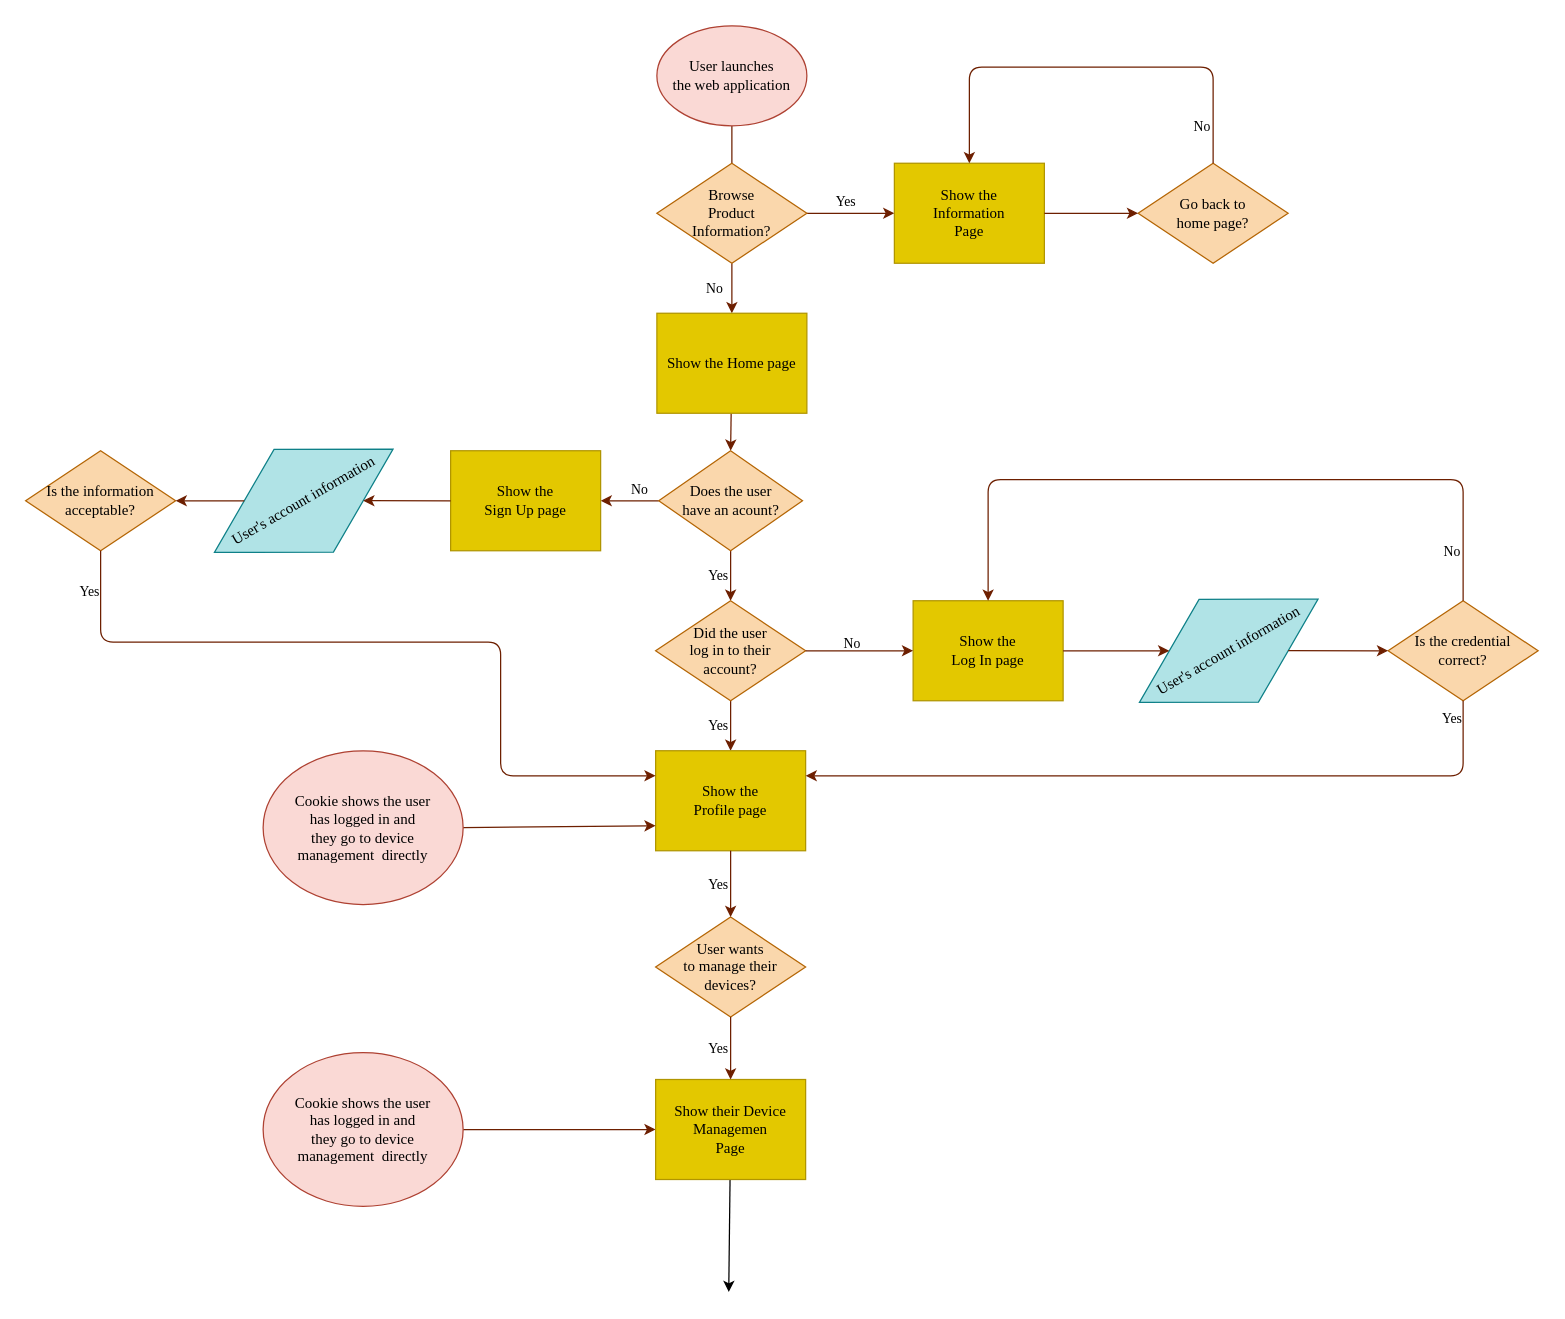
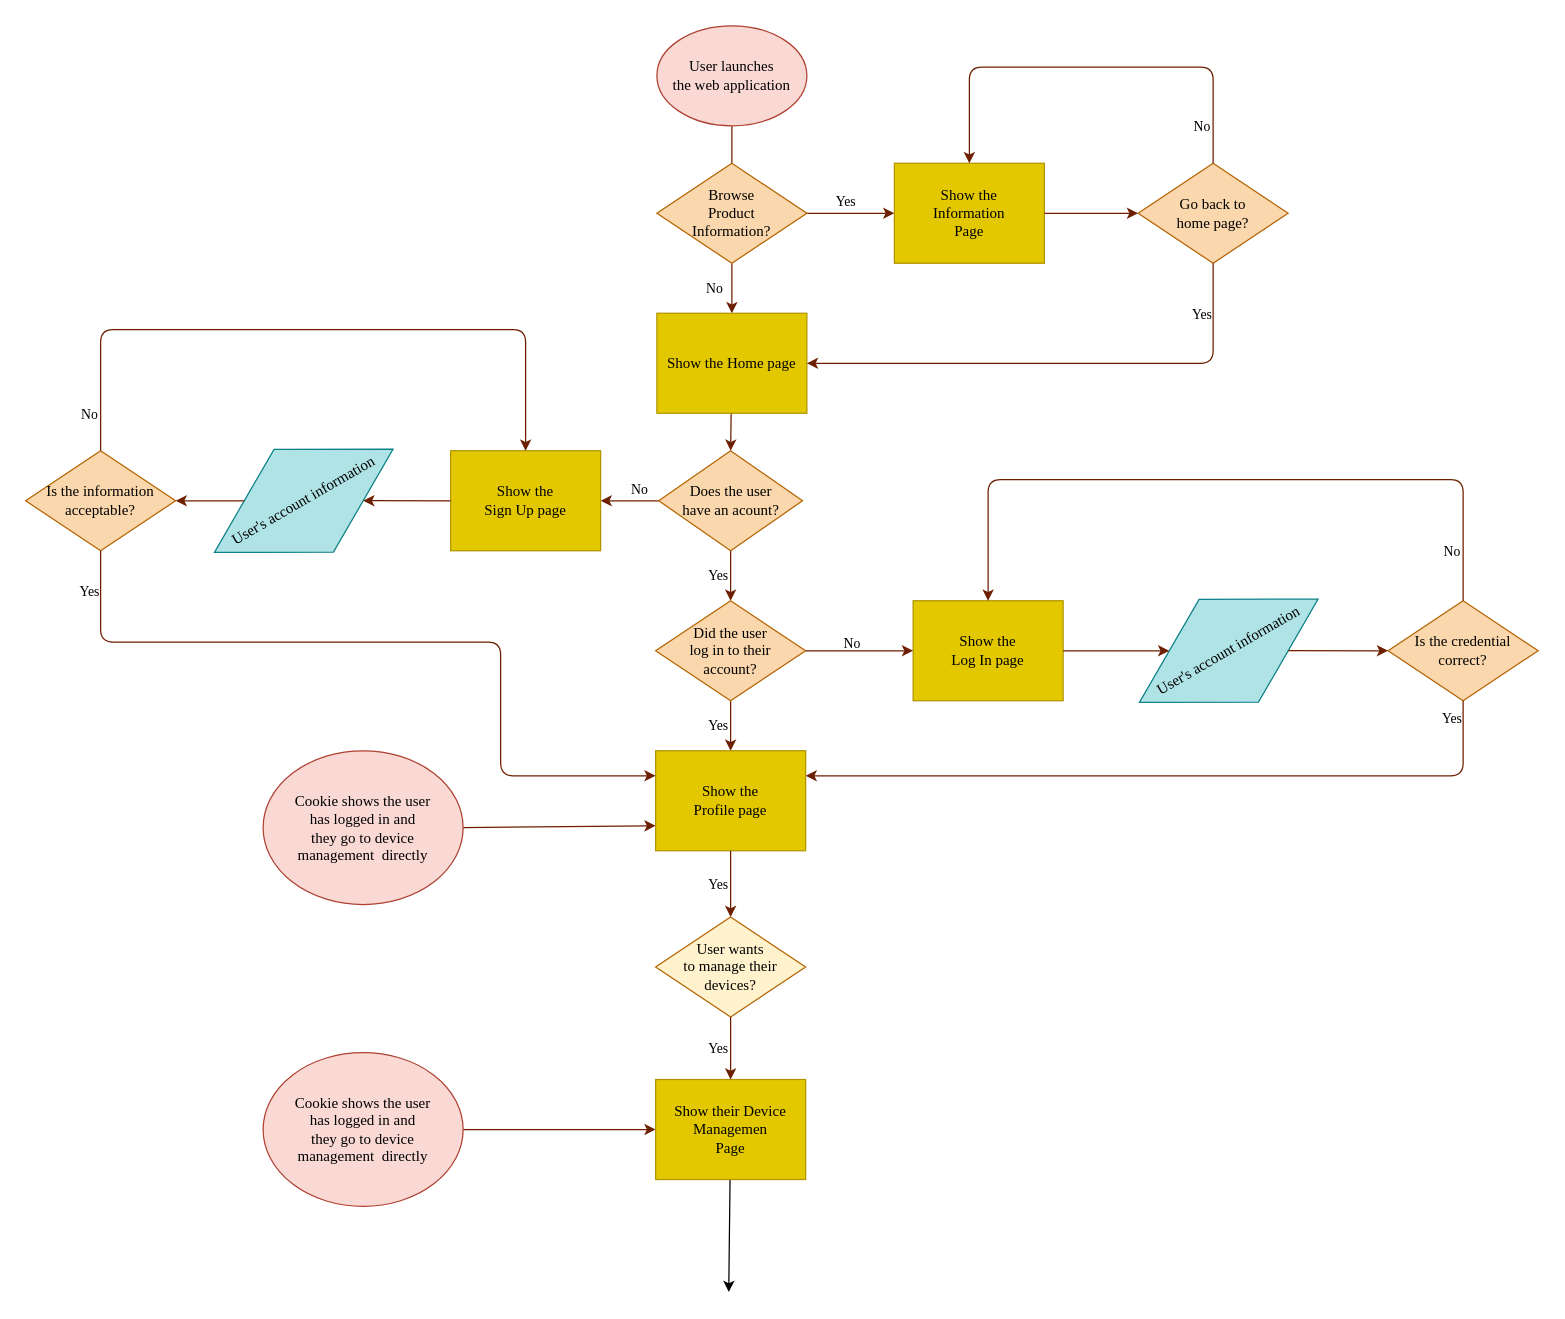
none -> (309, 329)
none -> (1058, 363)
(731, 967) -> (731, 967)
